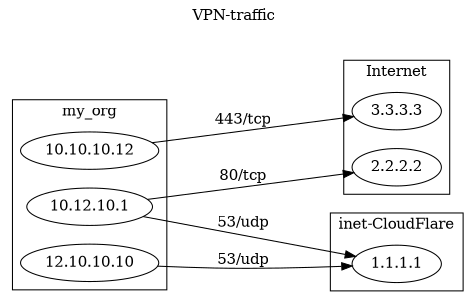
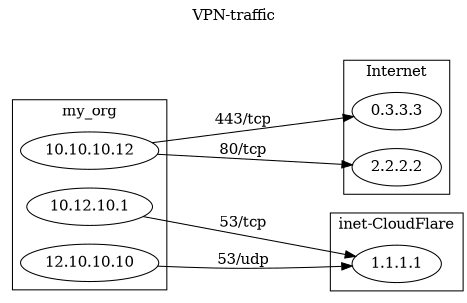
(397, 111) -> (397, 111)
(245, 187) -> (249, 159)
(243, 223) -> (243, 223)
